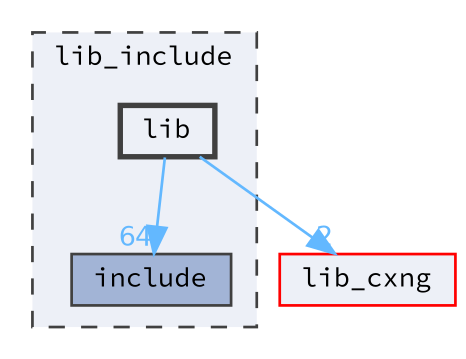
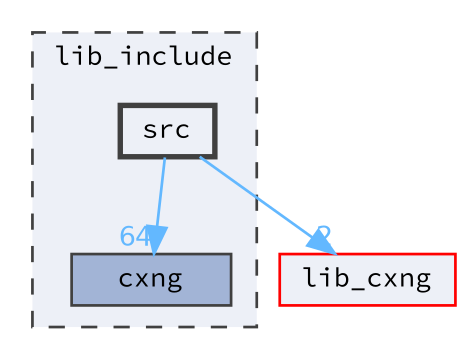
(168, 131) -> (168, 131)
(151, 280) -> (151, 280)
